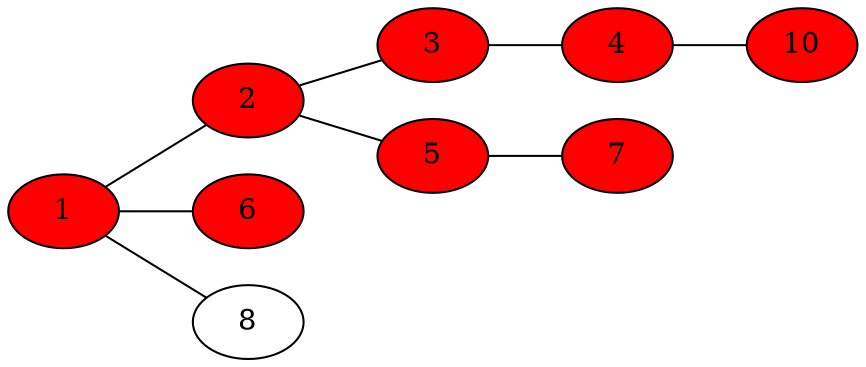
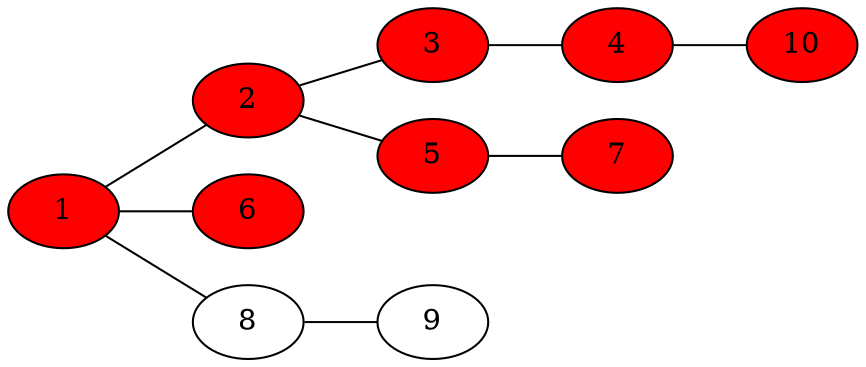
none -> (433, 322)
